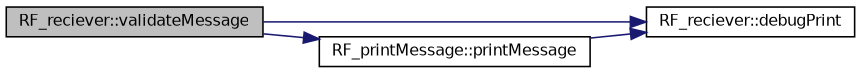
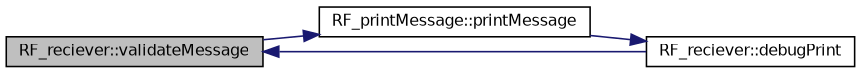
(447, 22) -> (463, 52)
